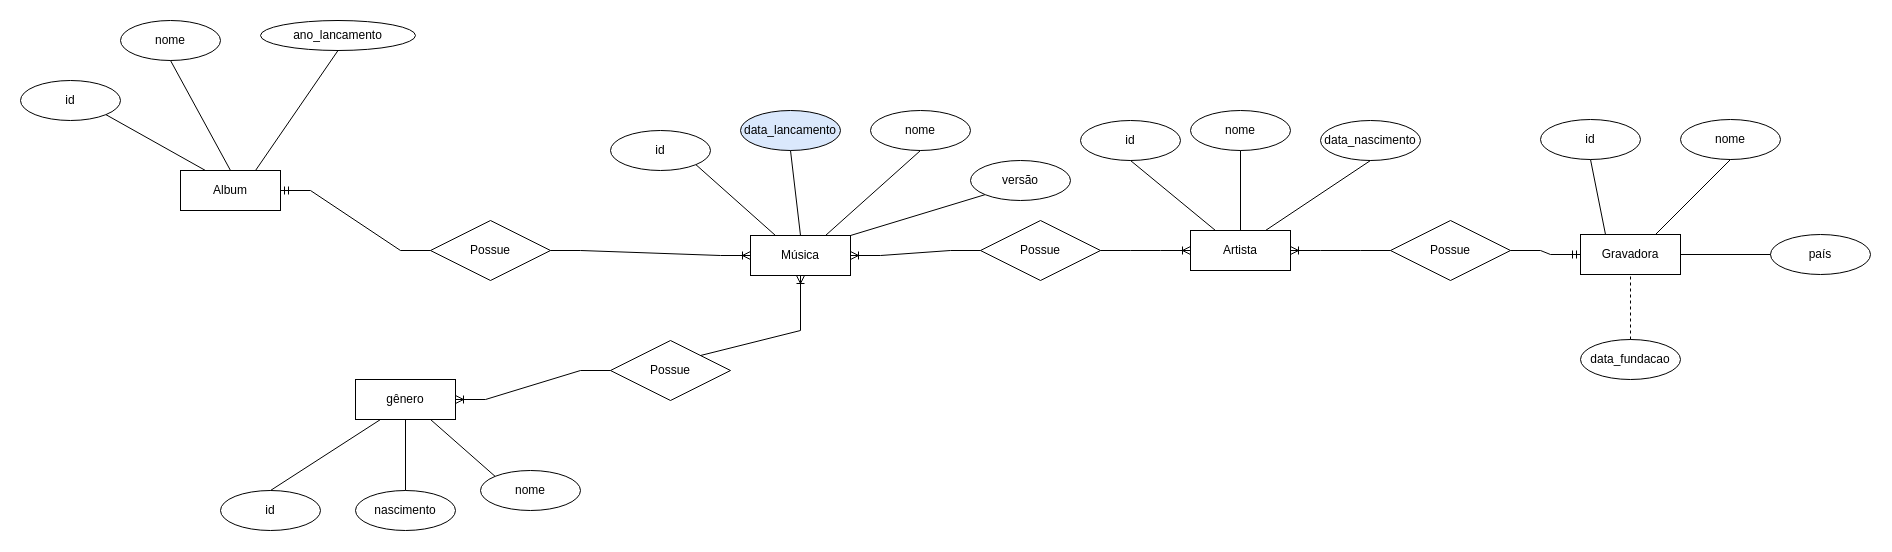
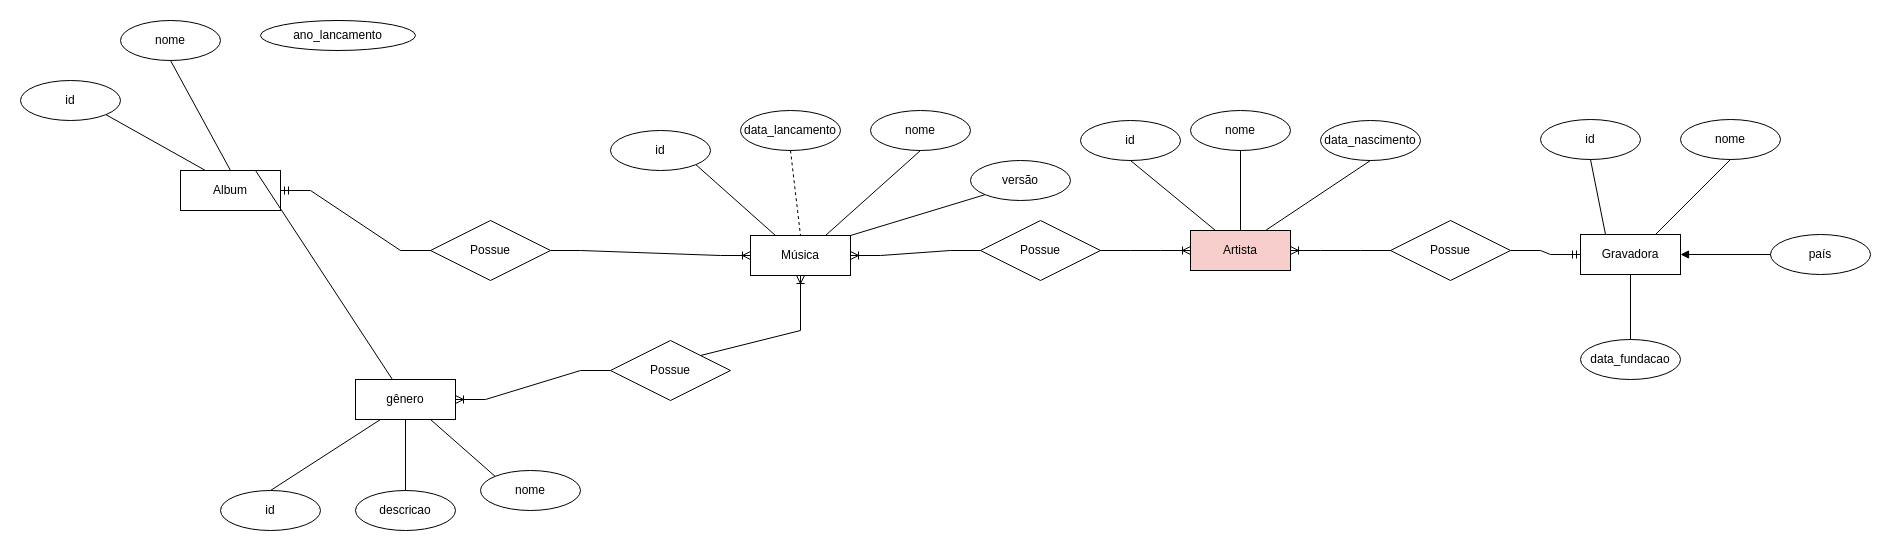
(296, 111) -> (324, 275)
(791, 131) -> (791, 131)
(795, 193) -> (795, 193)
(1241, 251) -> (1241, 251)
(1687, 255) -> (1690, 255)
(1631, 307) -> (1631, 307)
(406, 511) -> (406, 511)
